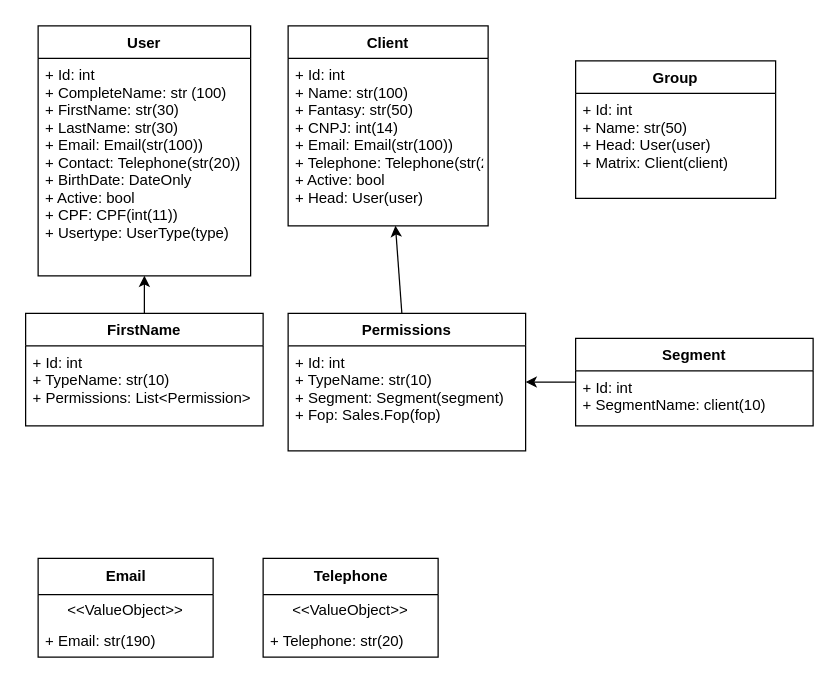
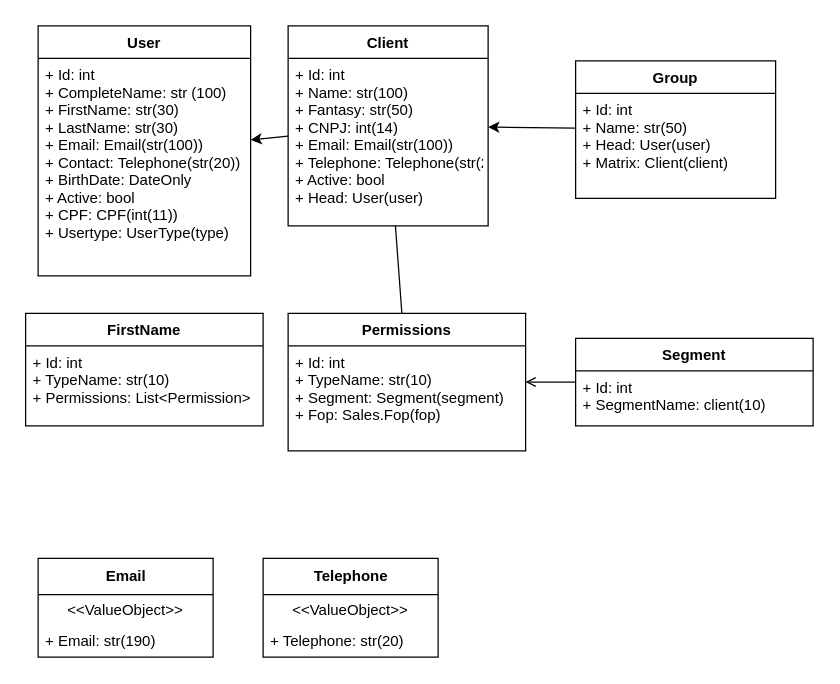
none -> (534, 128)
none -> (273, 137)
(396, 235) -> (396, 232)
(144, 299) -> none
(536, 382) -> (533, 382)
